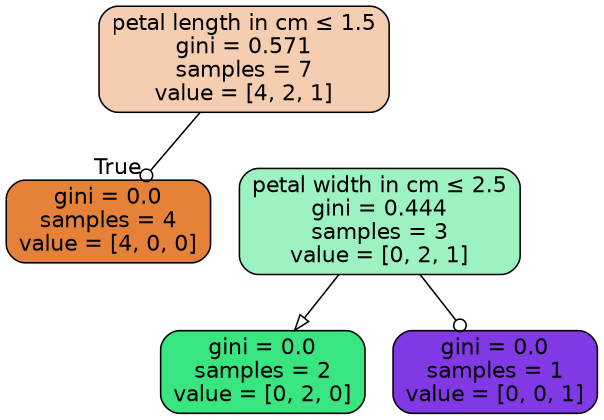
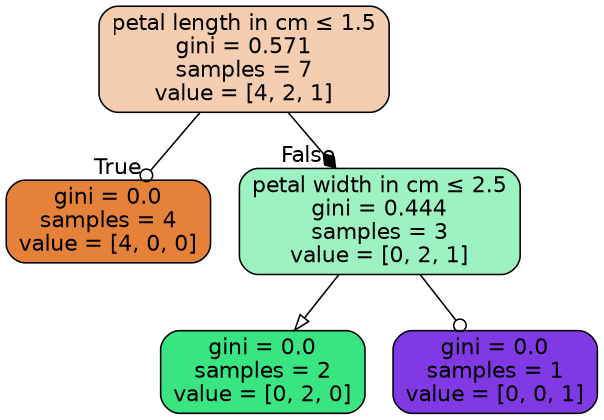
none -> (306, 133)
